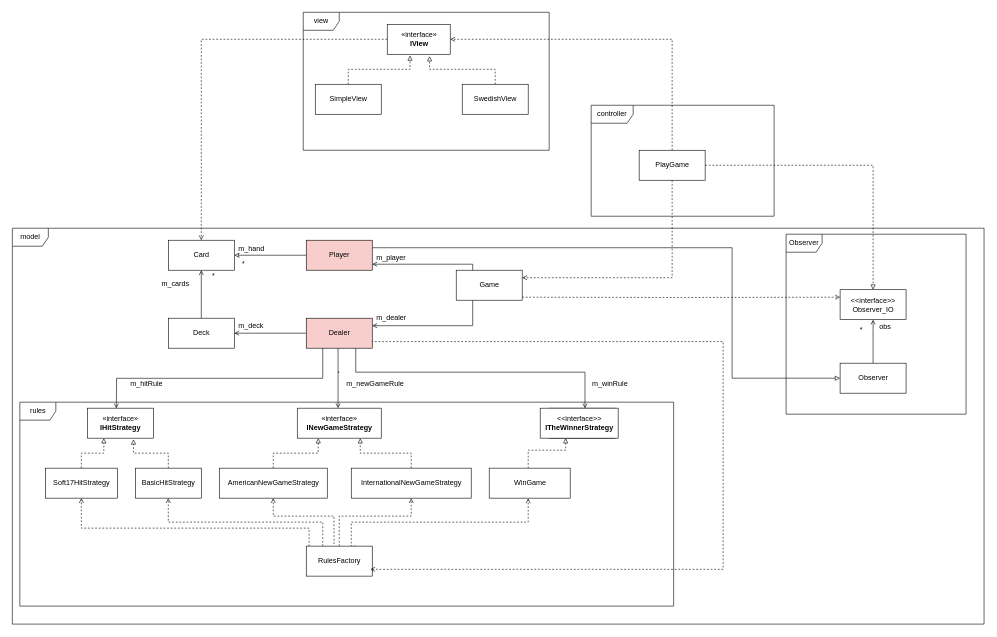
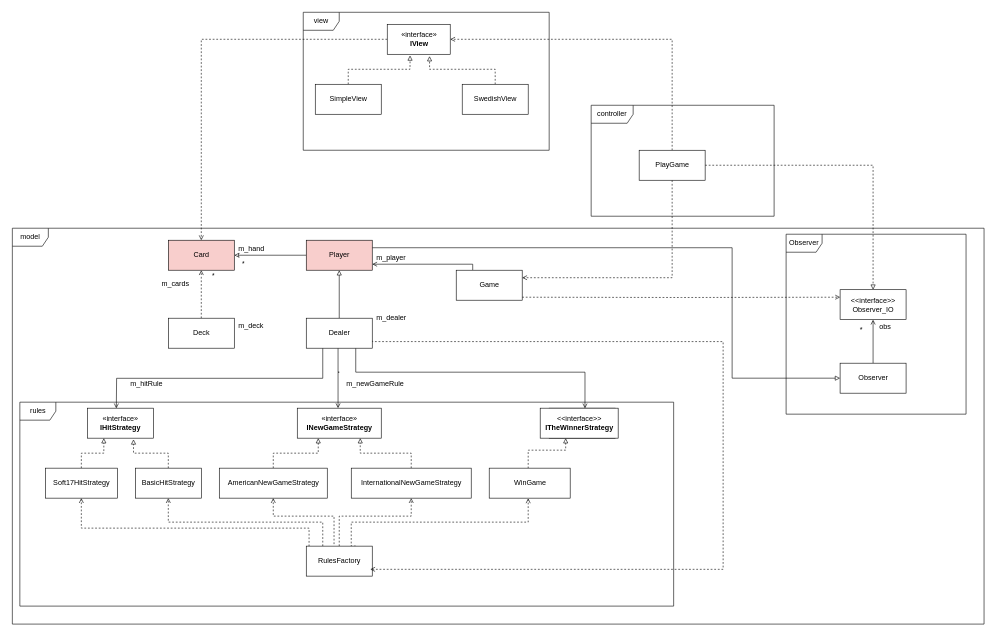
(201, 255) -> (201, 255)
(201, 295) -> (201, 295)
none -> (339, 297)
(436, 326) -> none
(271, 333) -> none
(339, 333) -> (339, 333)
(615, 384) -> none
